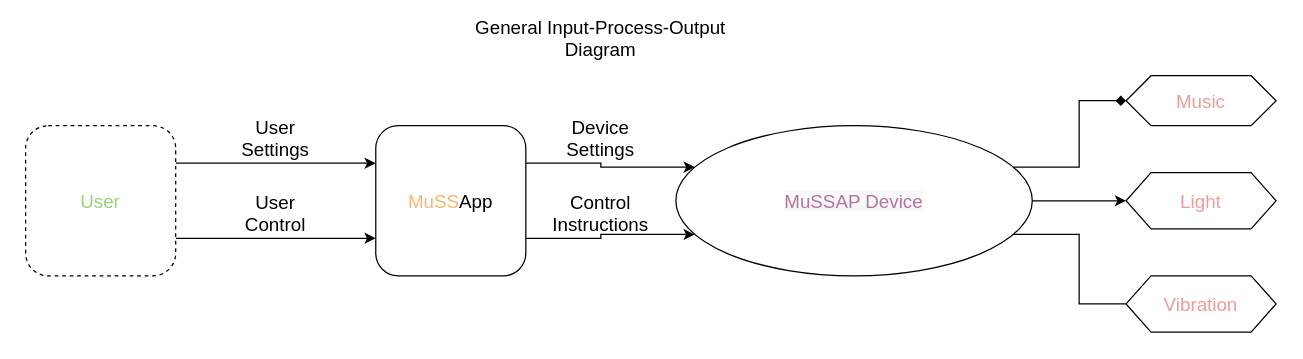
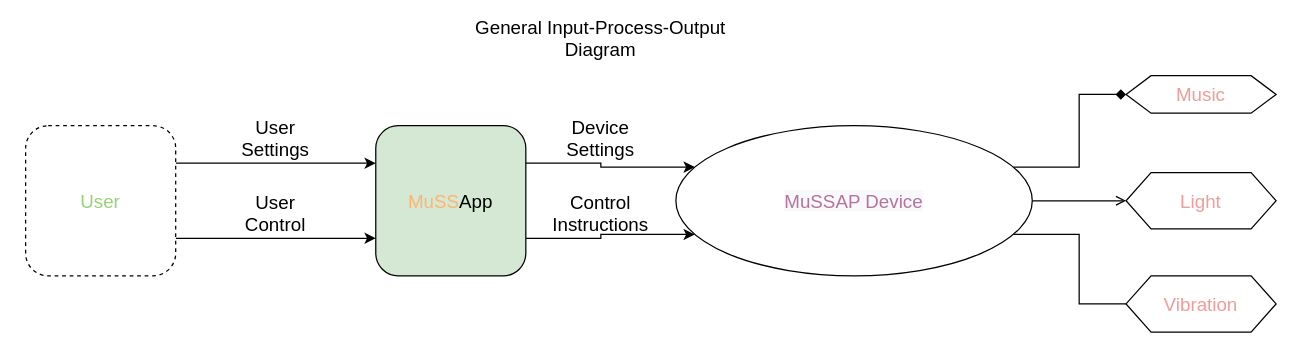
(1201, 101) -> (1201, 94)
(451, 201) -> (451, 201)
(1116, 201) -> (1118, 201)
